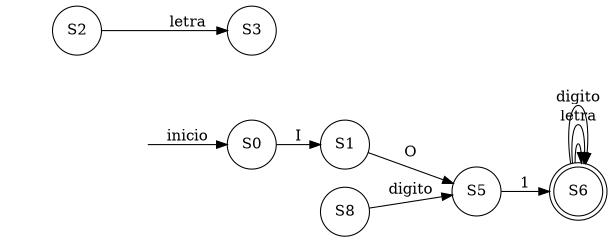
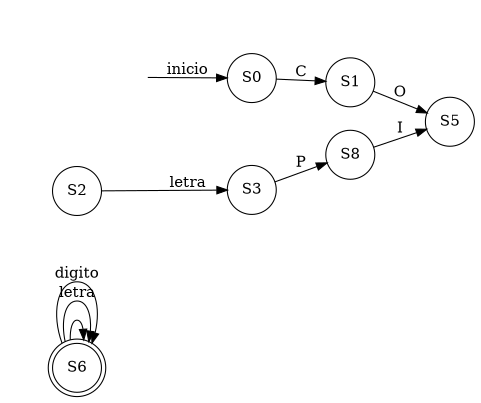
(298, 137) -> (301, 72)
none -> (296, 174)
(411, 190) -> (400, 129)
(520, 191) -> none
